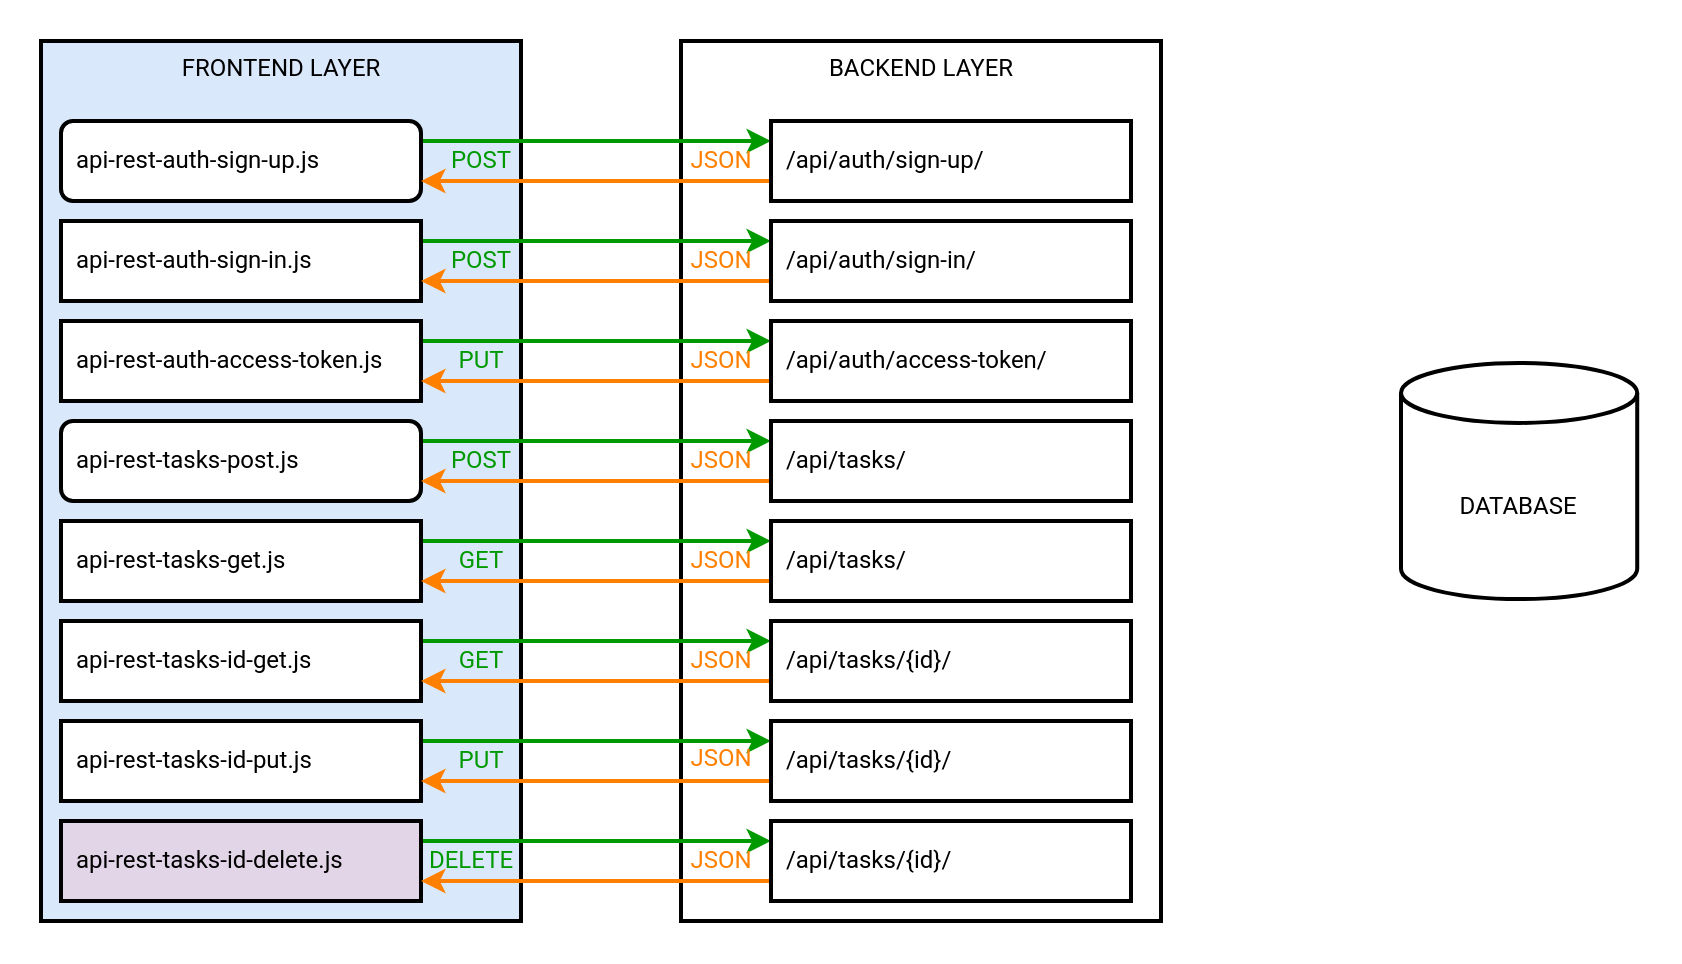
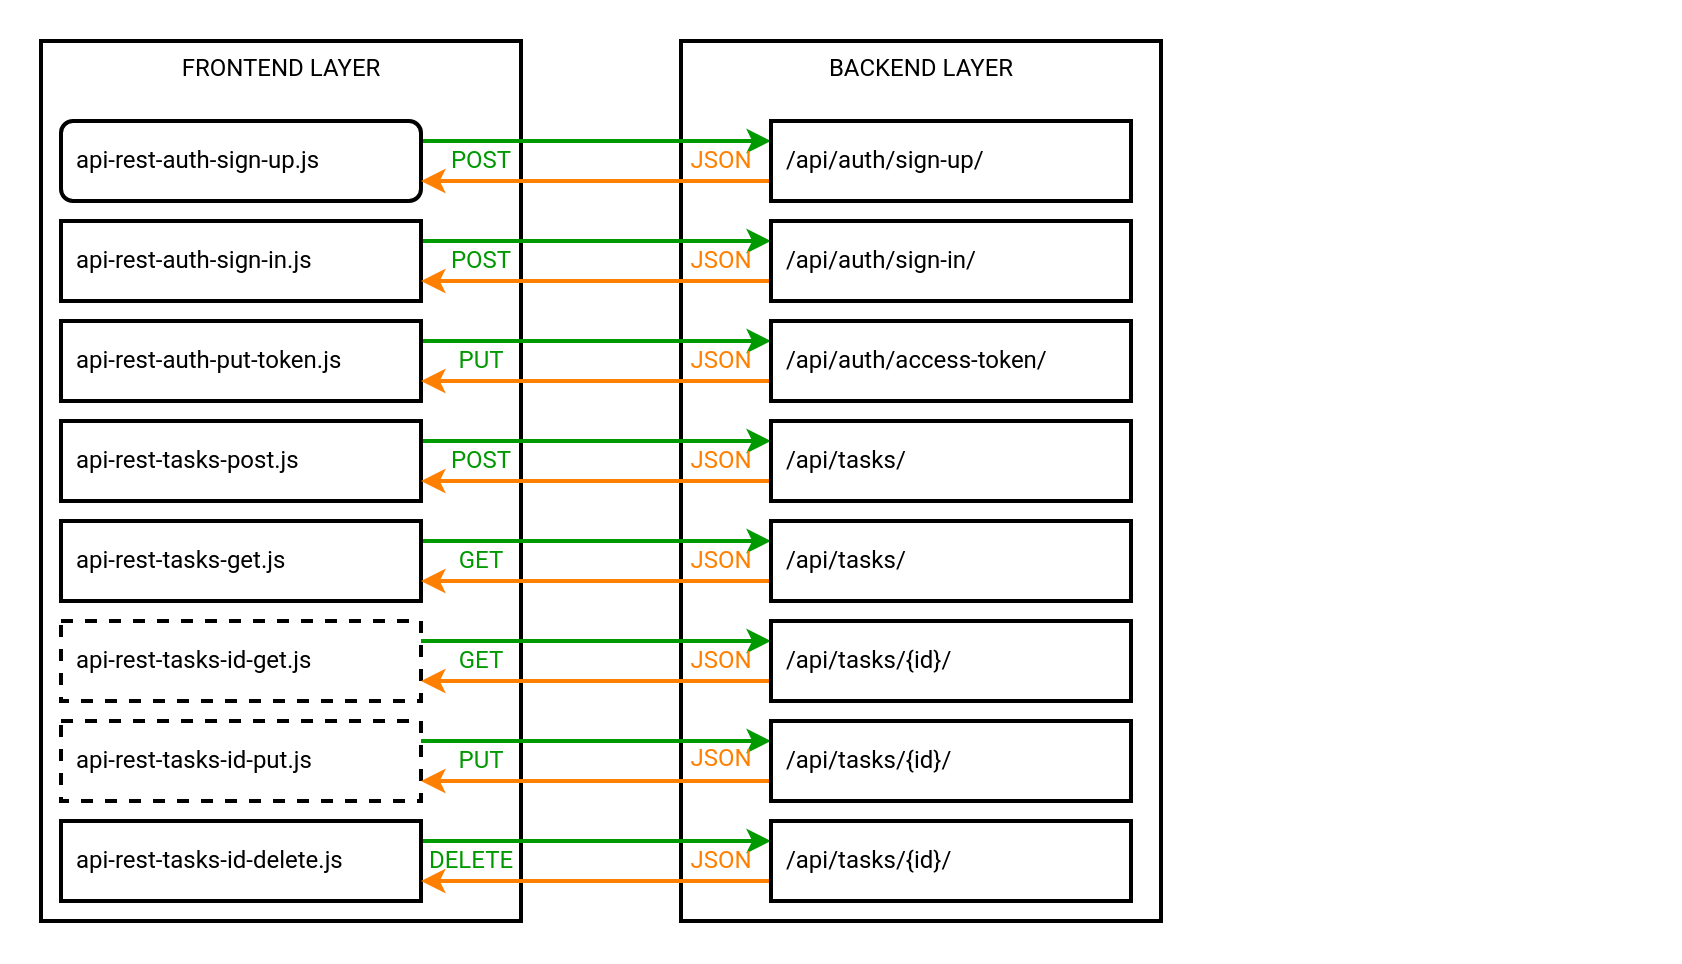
(282, 69) -> (282, 69)
(254, 361) -> (233, 361)
(241, 461) -> (241, 461)
(1519, 481) -> none
(241, 661) -> (241, 661)
(241, 761) -> (241, 761)
(241, 861) -> (241, 861)
